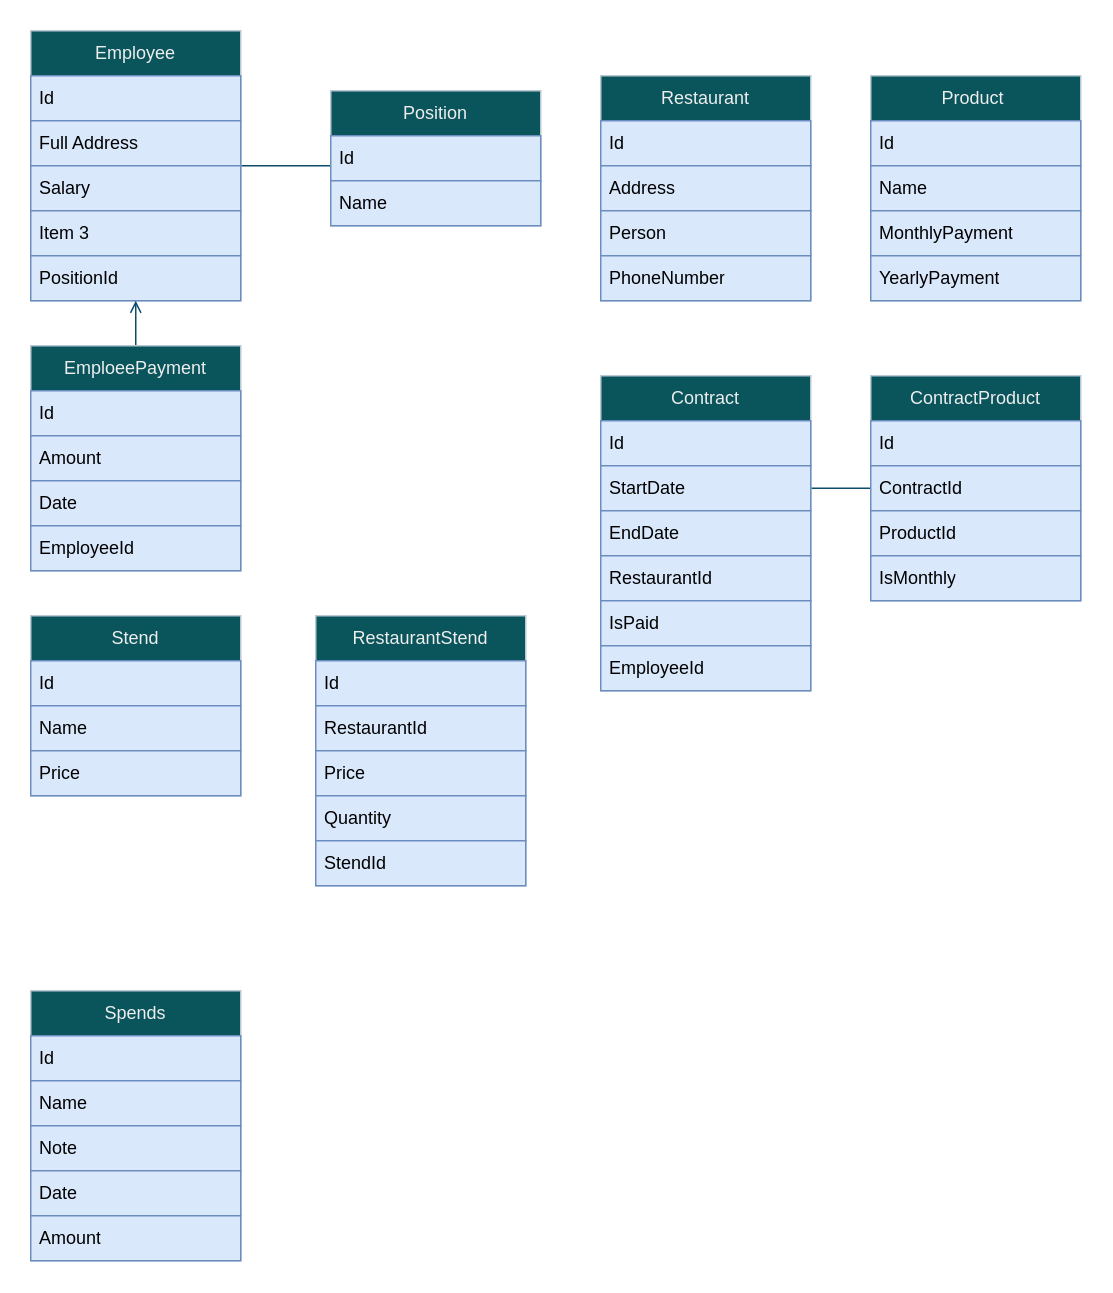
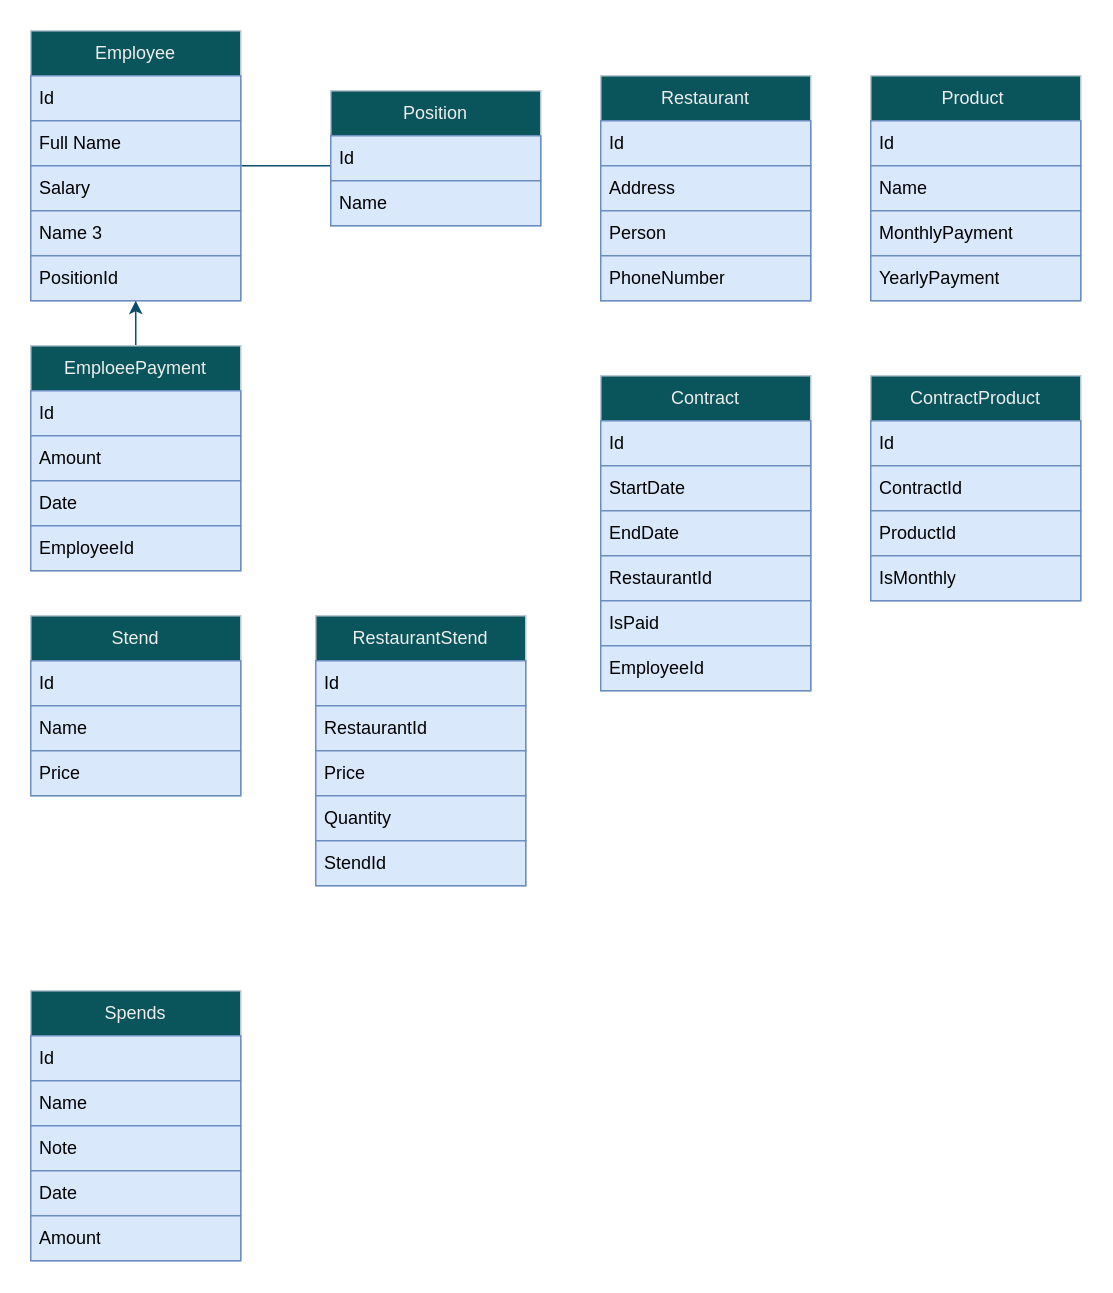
(93, 143) -> (78, 143)
(68, 233) -> (68, 233)
(136, 309) -> (136, 312)
(840, 488) -> none
